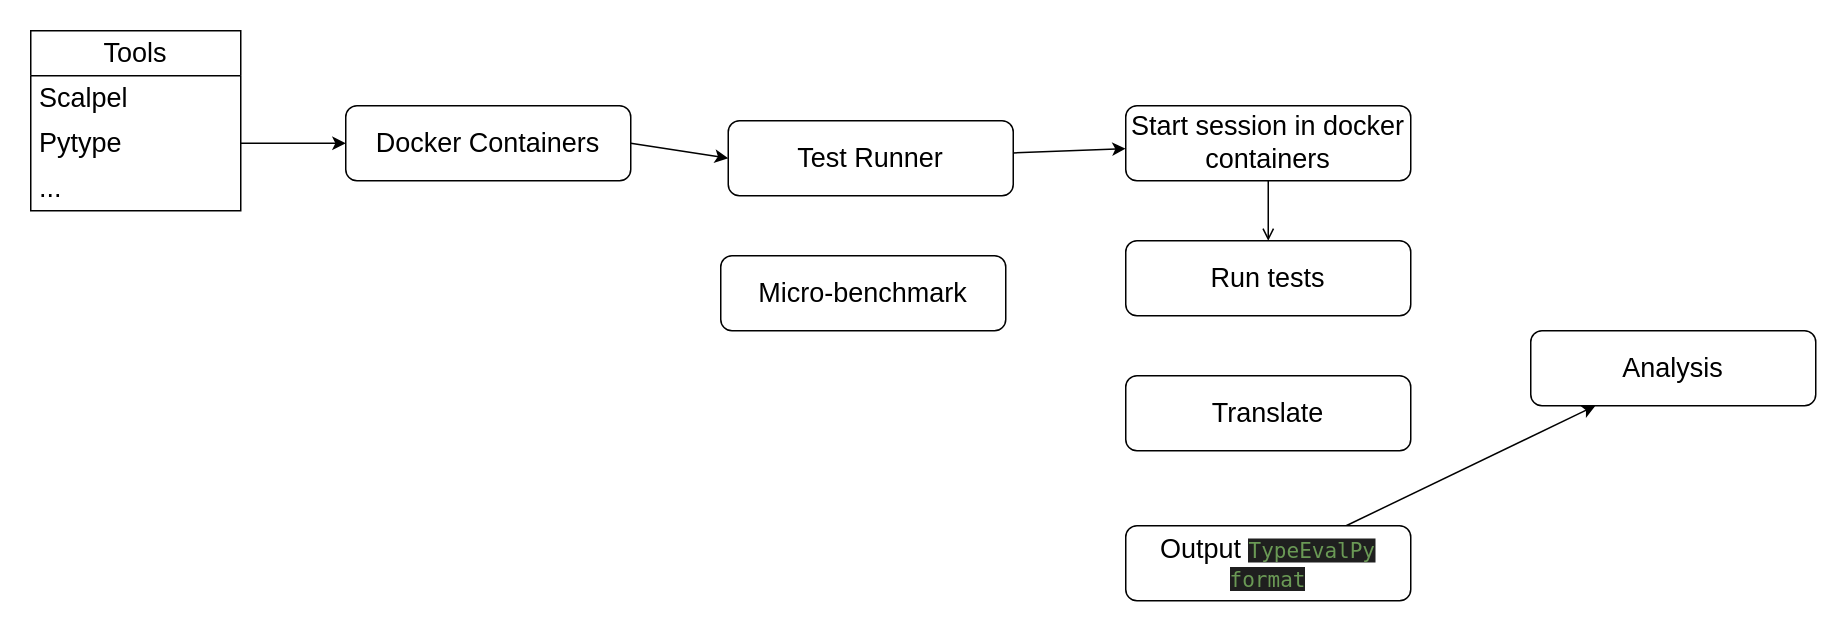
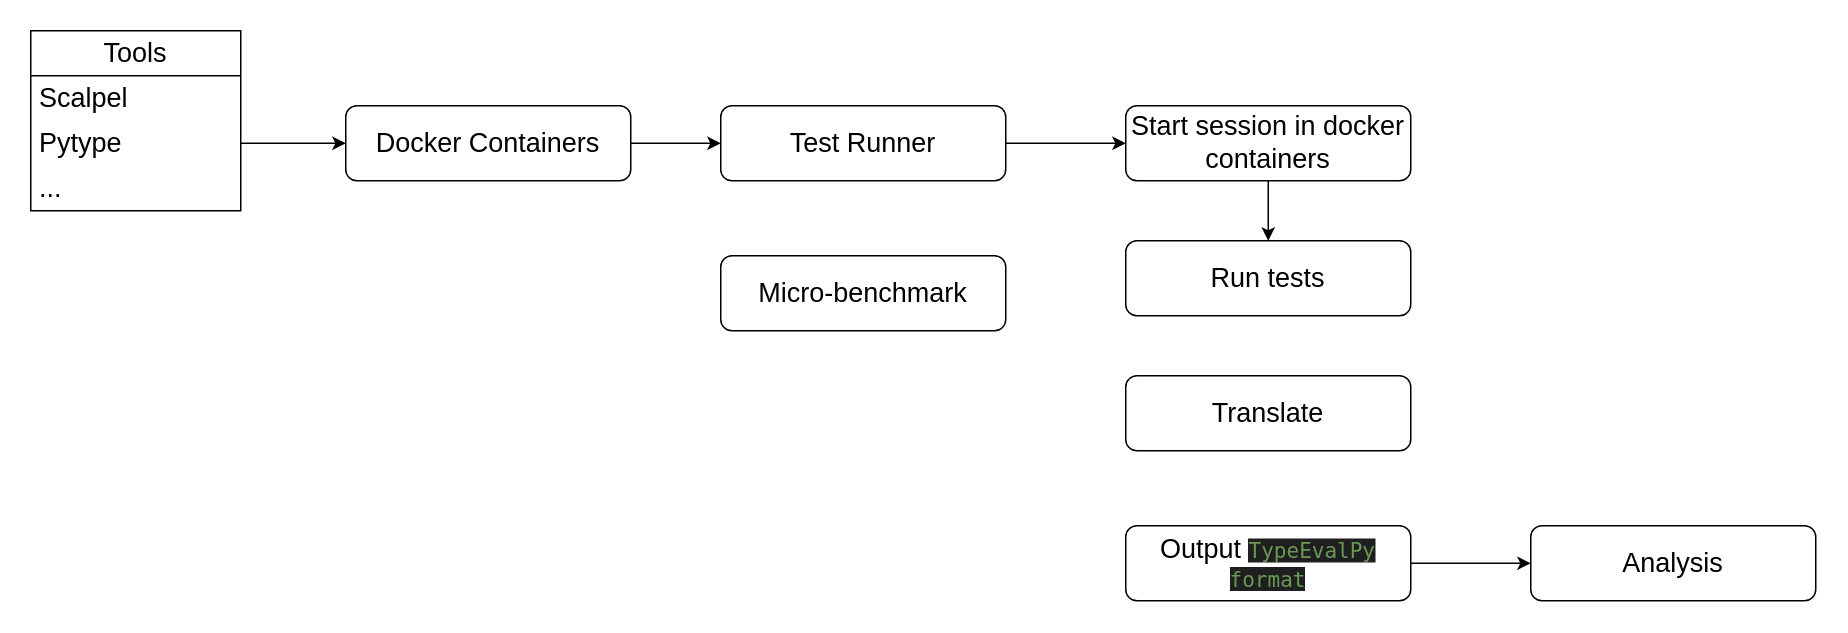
(871, 158) -> (863, 143)
(1268, 231) -> (1268, 229)
(1673, 368) -> (1673, 563)
